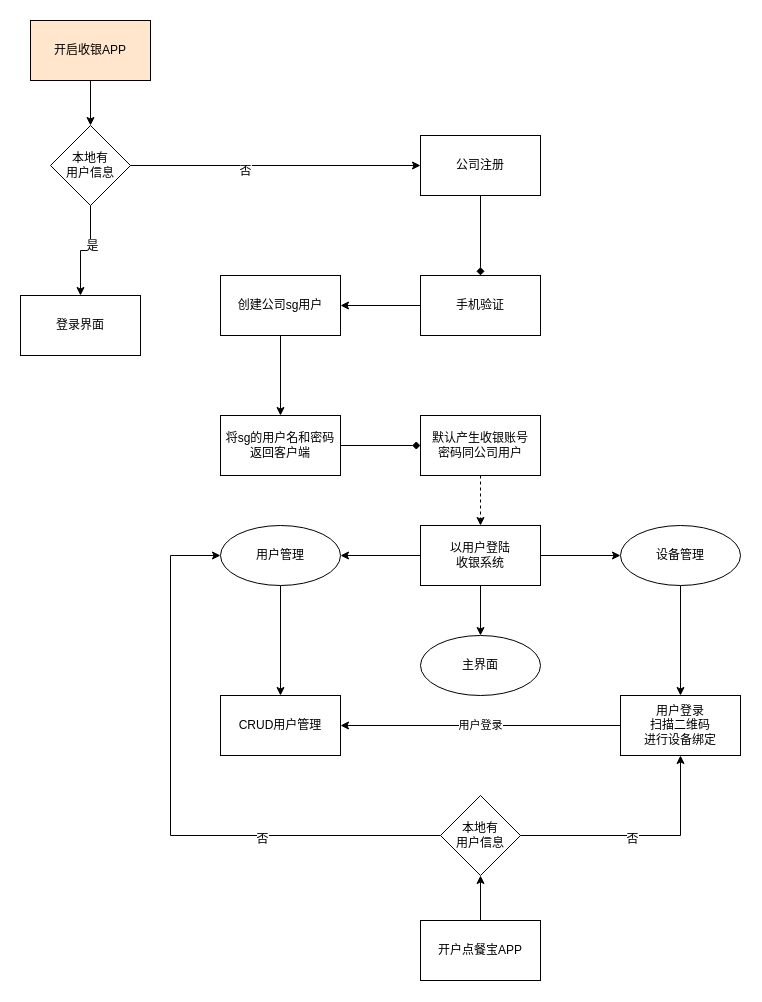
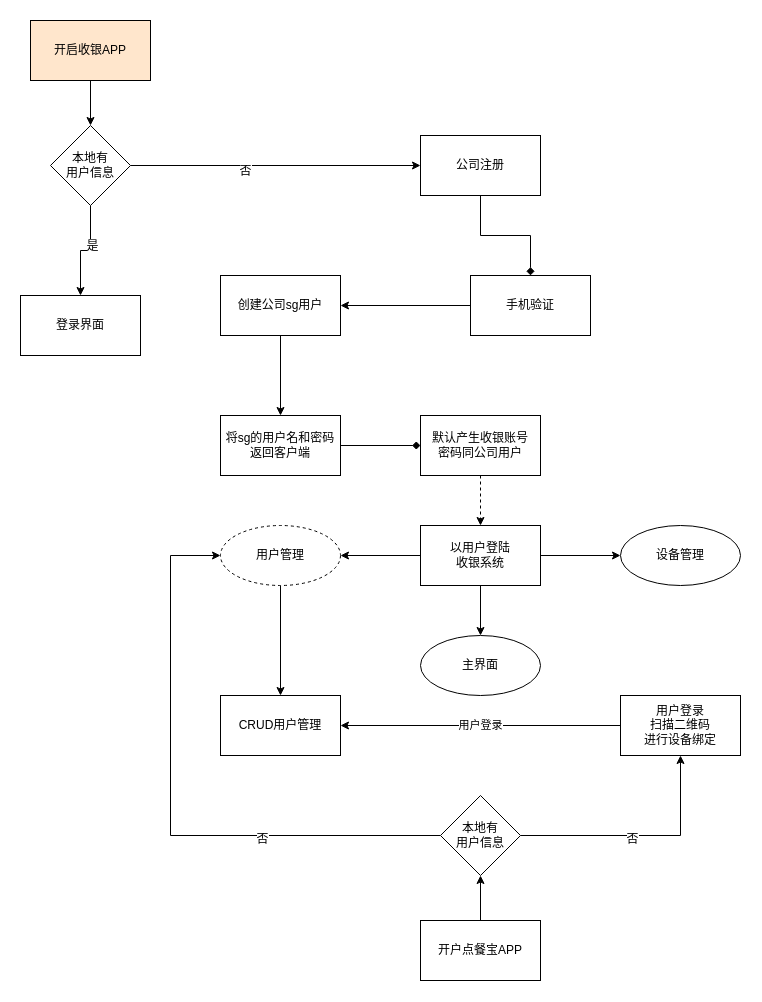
(481, 306) -> (531, 306)
(281, 556) -> (281, 556)
(681, 637) -> none
